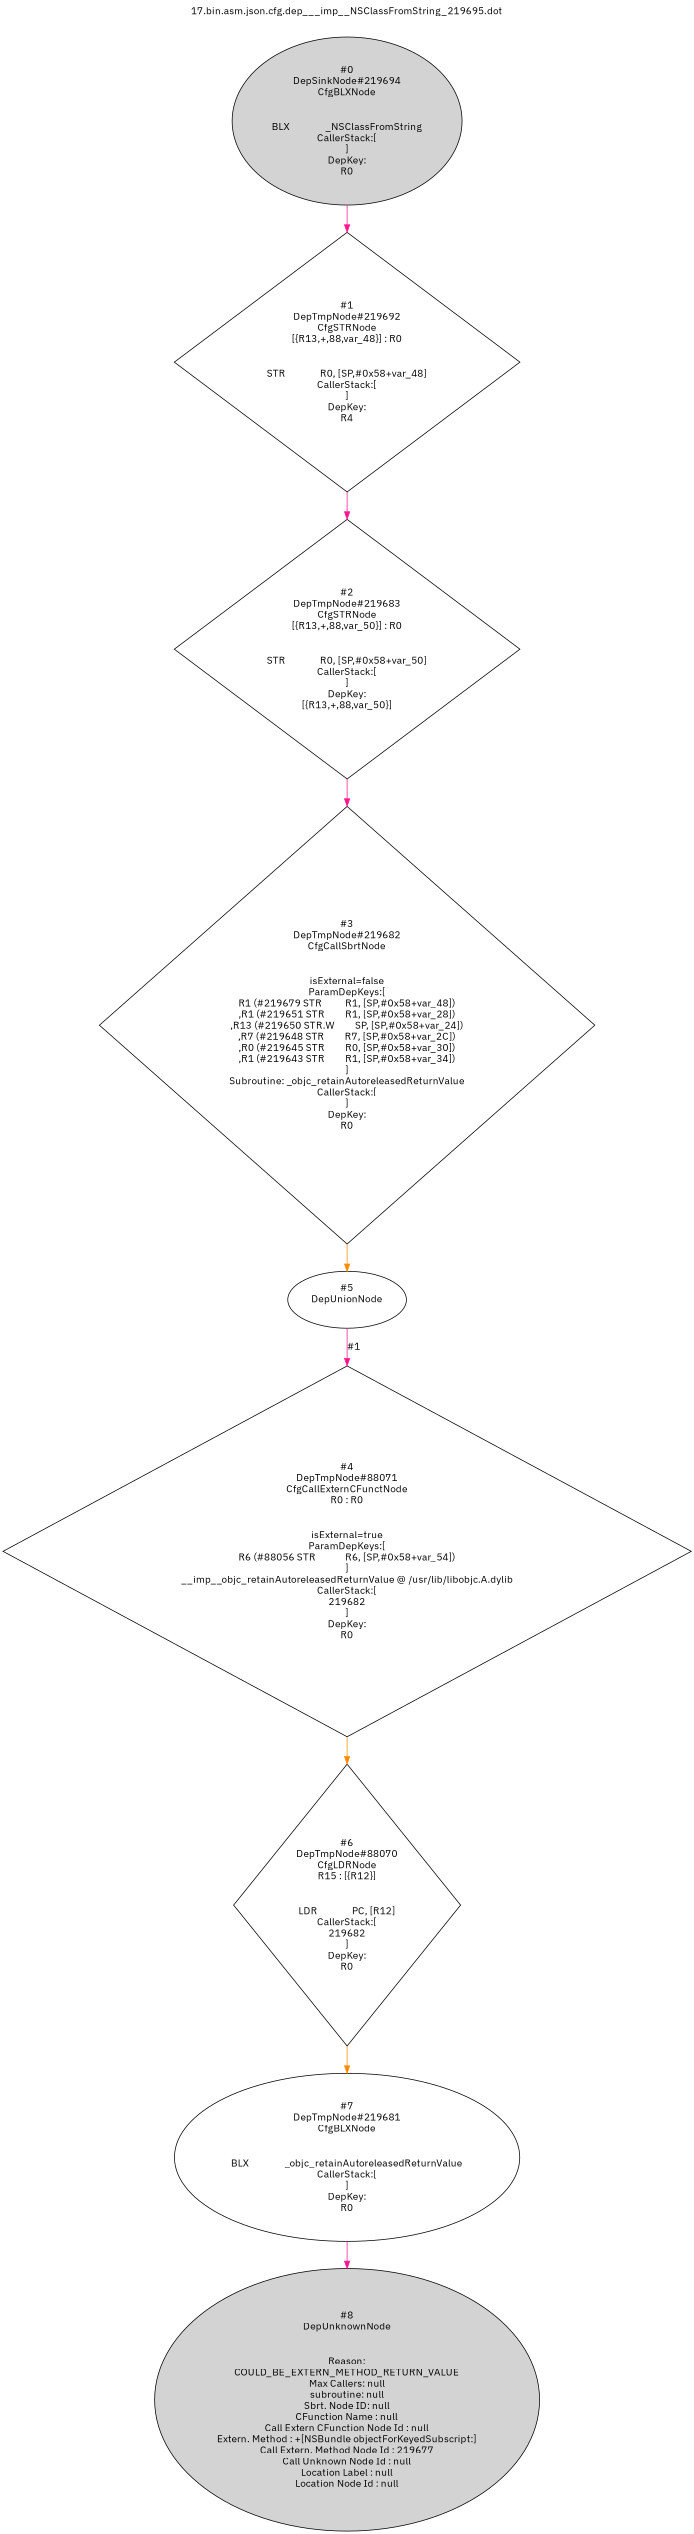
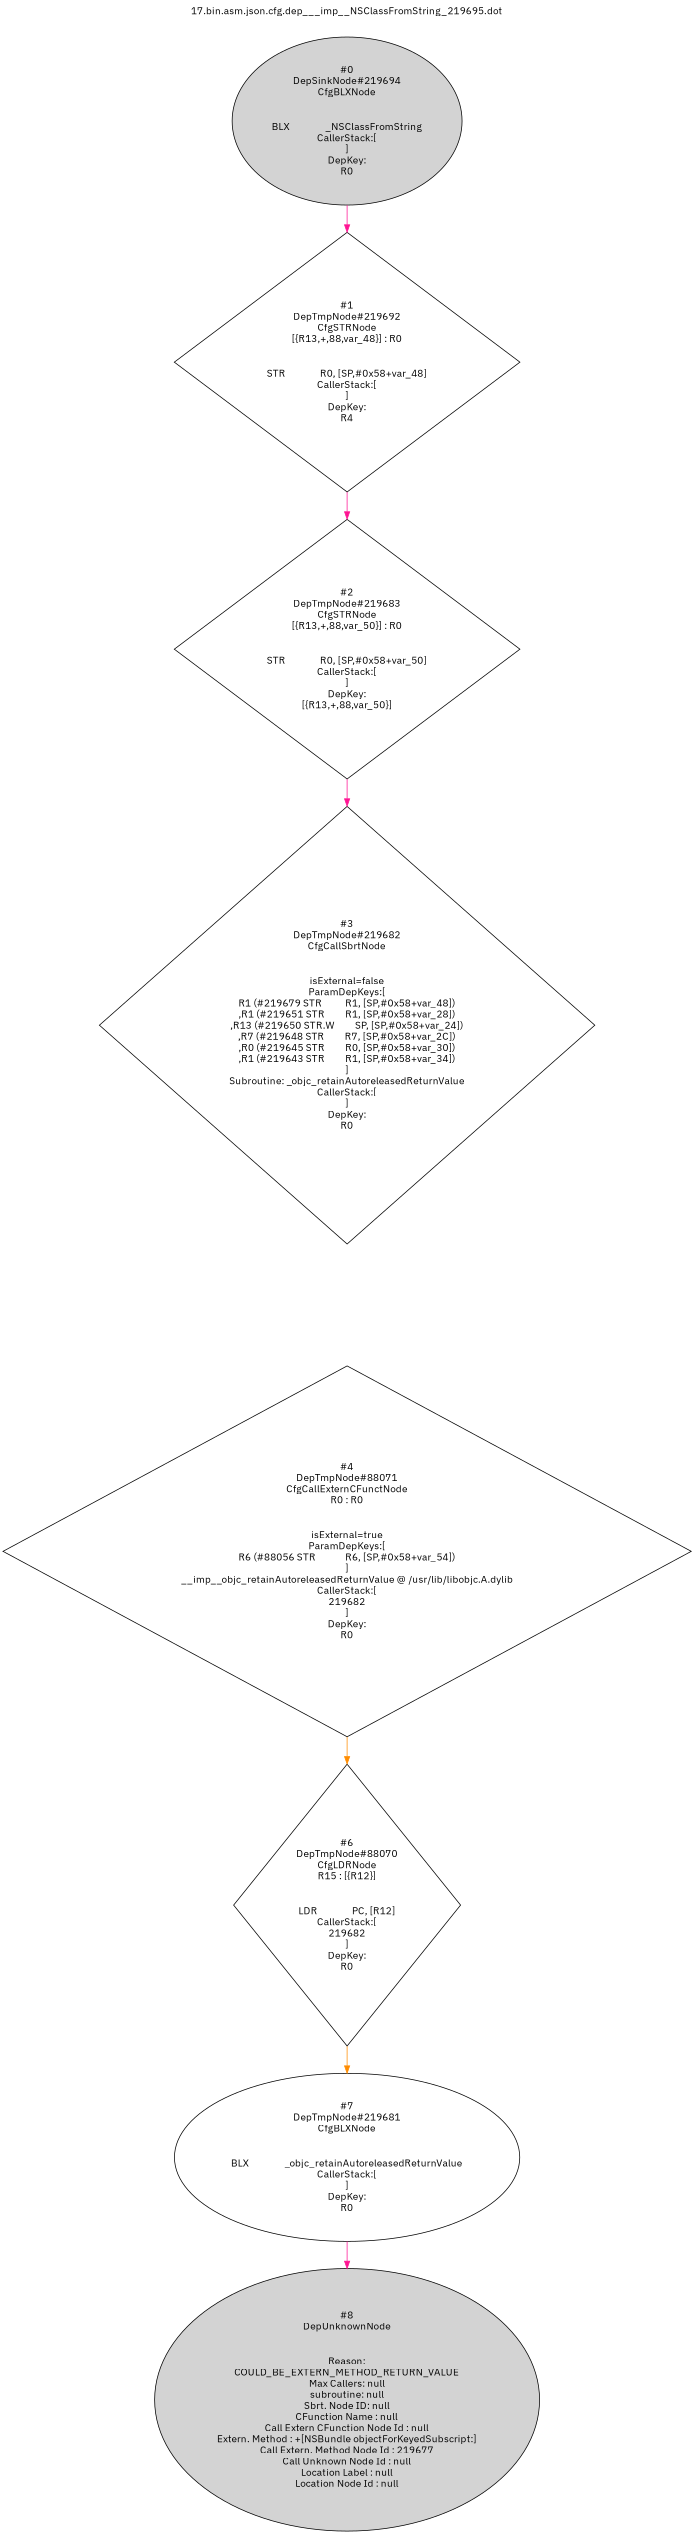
(347, 1300) -> none
